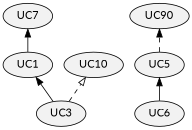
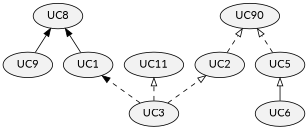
(28, 16) -> (58, 16)
(159, 45) -> (267, 44)
none -> (28, 65)
(94, 65) -> (154, 65)
none -> (220, 65)
(47, 93) -> (124, 92)
(159, 93) -> (280, 93)
